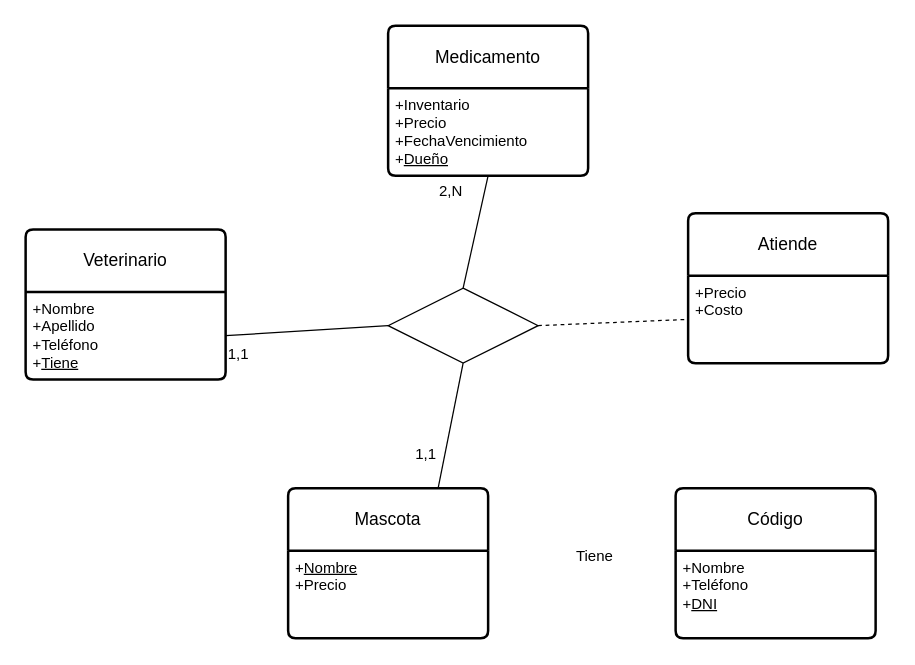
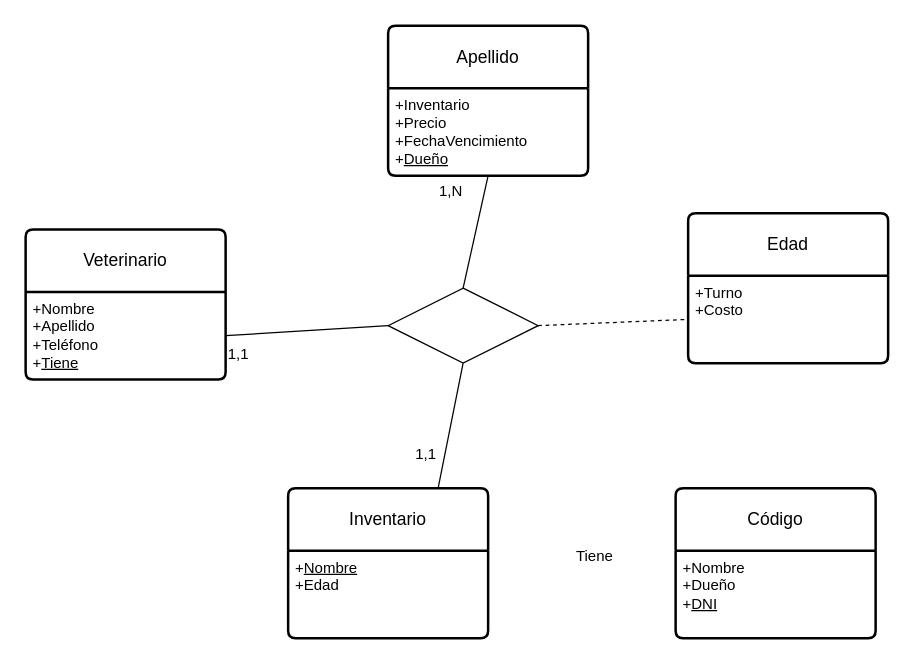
(488, 57) -> (488, 57)
(451, 192) -> (451, 192)
(788, 244) -> (788, 244)
(723, 302) -> (721, 302)
(388, 519) -> (388, 519)
(325, 577) -> (325, 577)
(719, 586) -> (713, 586)
